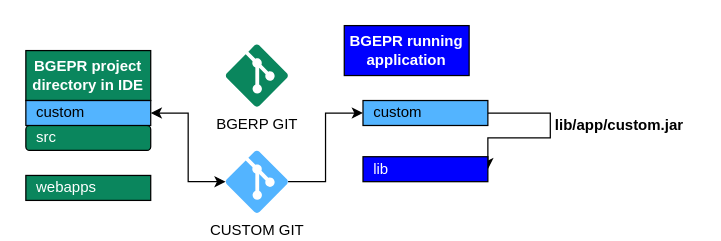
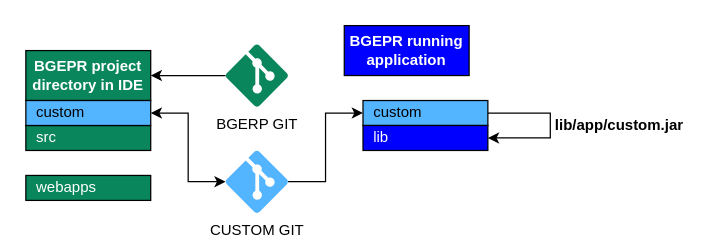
none -> (193, 76)
(88, 138) -> (88, 138)
(426, 169) -> (426, 138)
